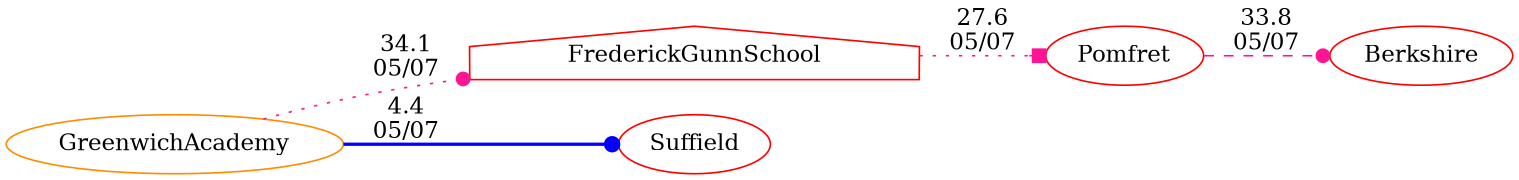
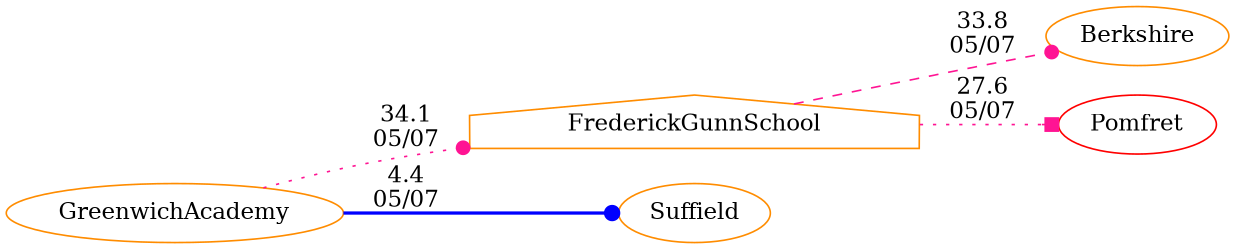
(694, 56) -> (694, 125)
(1260, 56) -> (919, 78)
(1421, 56) -> (1137, 36)
(694, 144) -> (694, 213)
